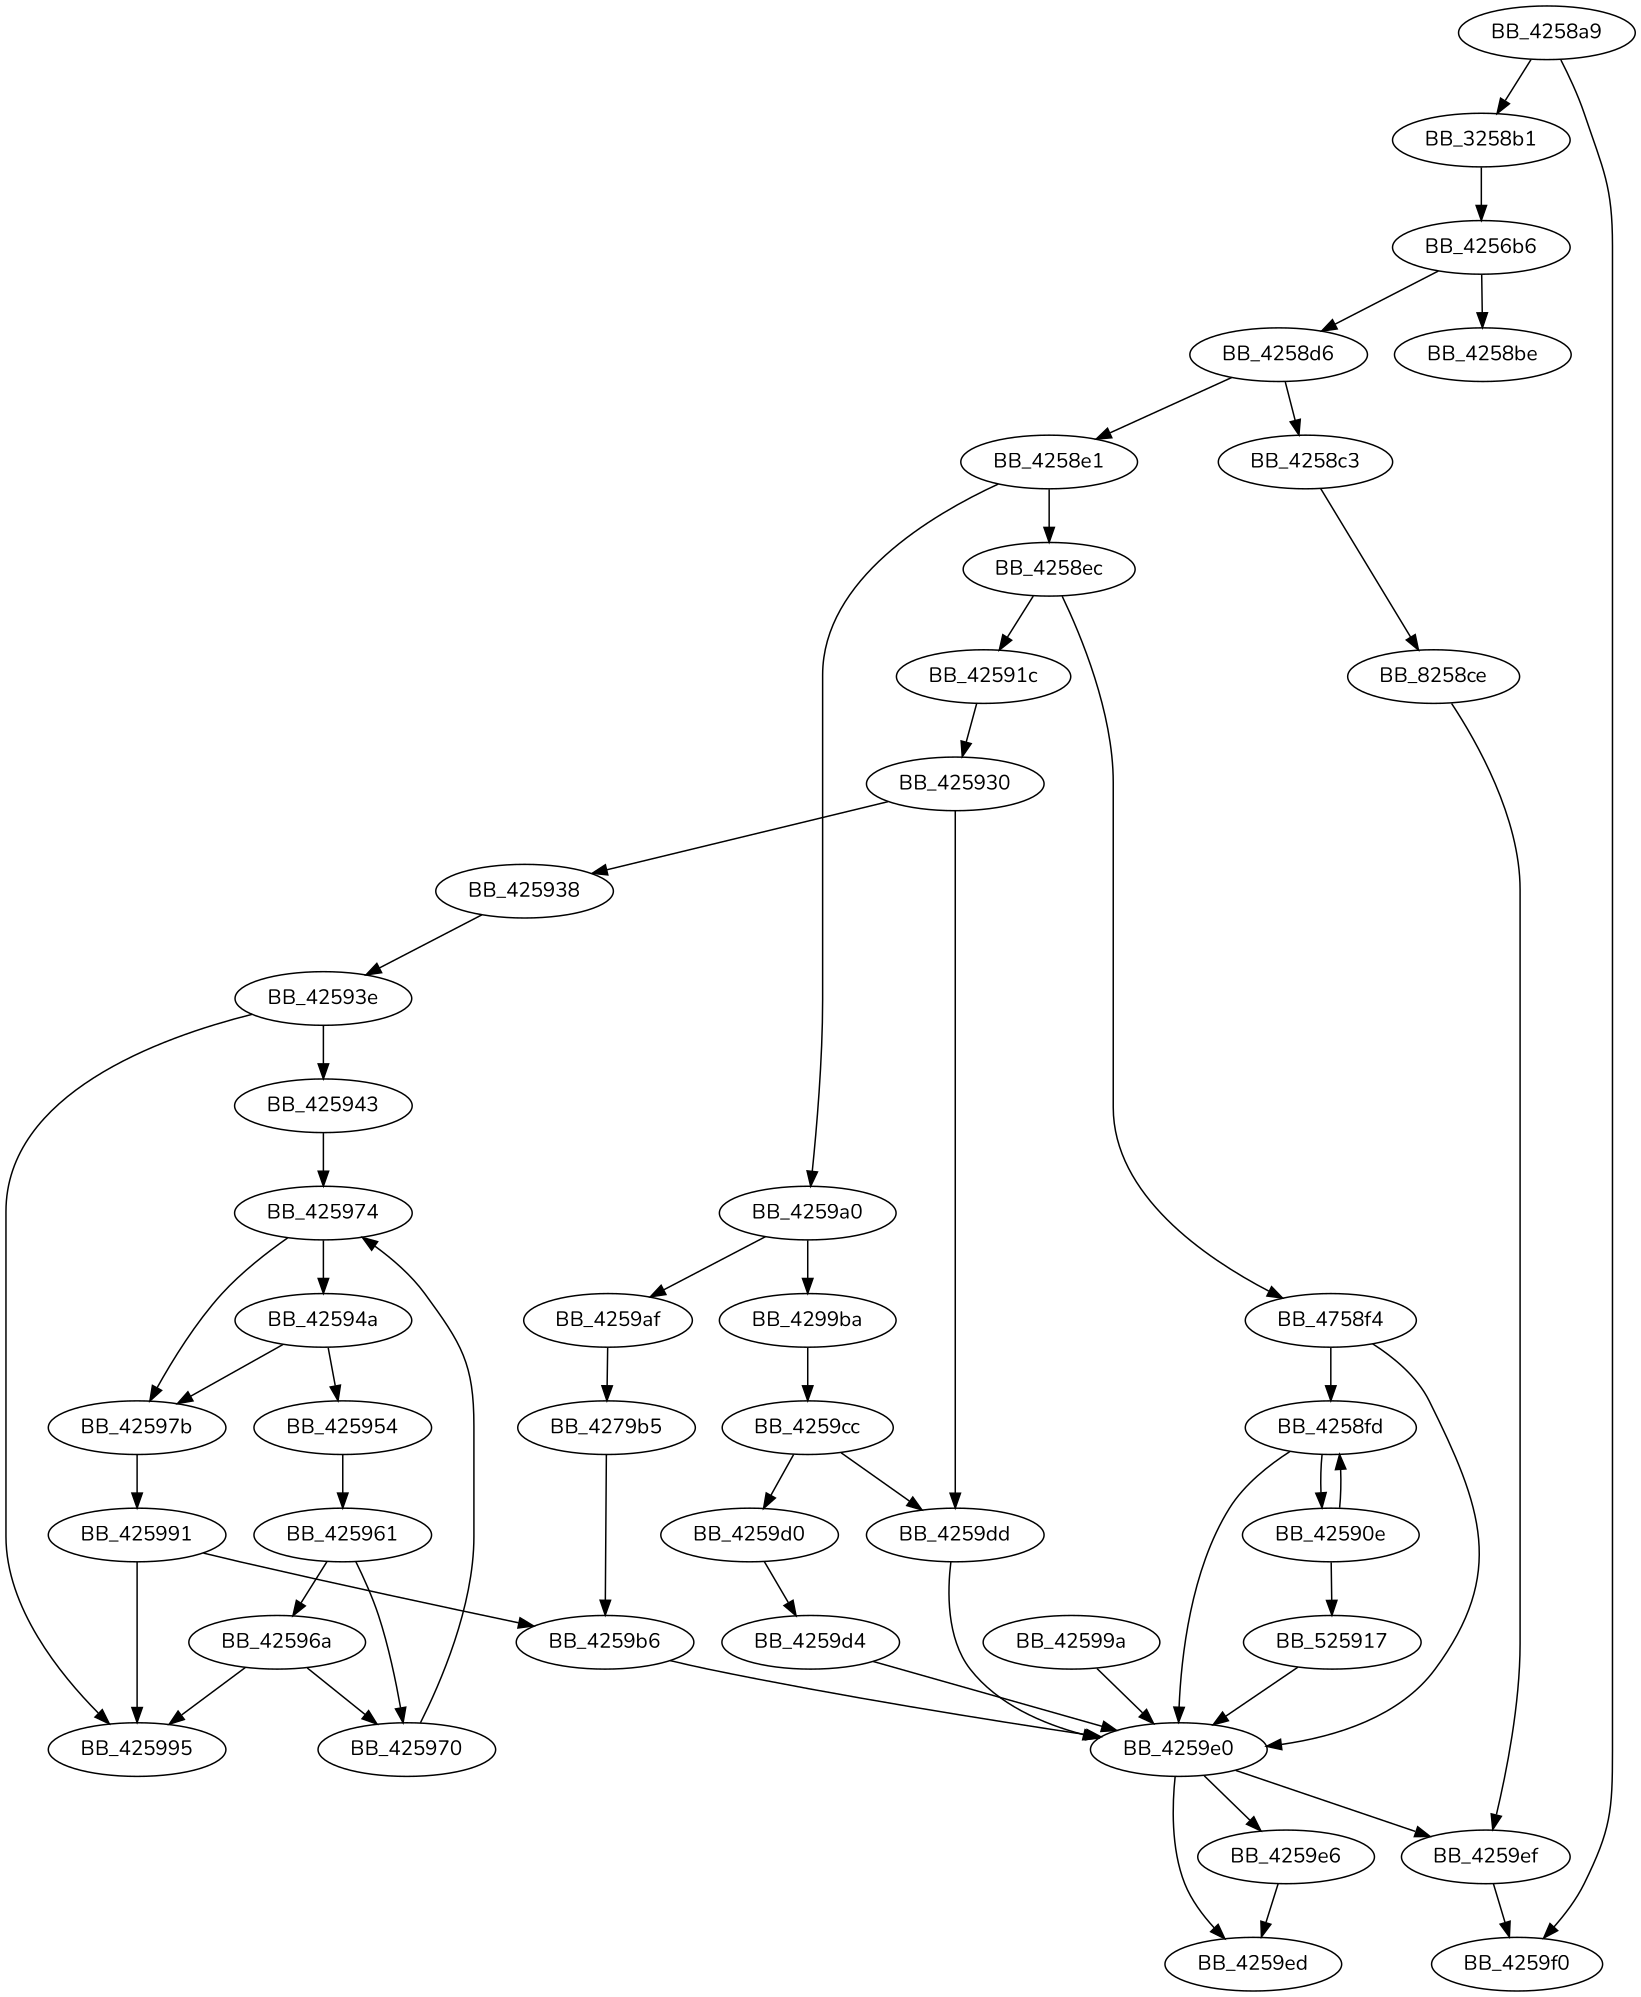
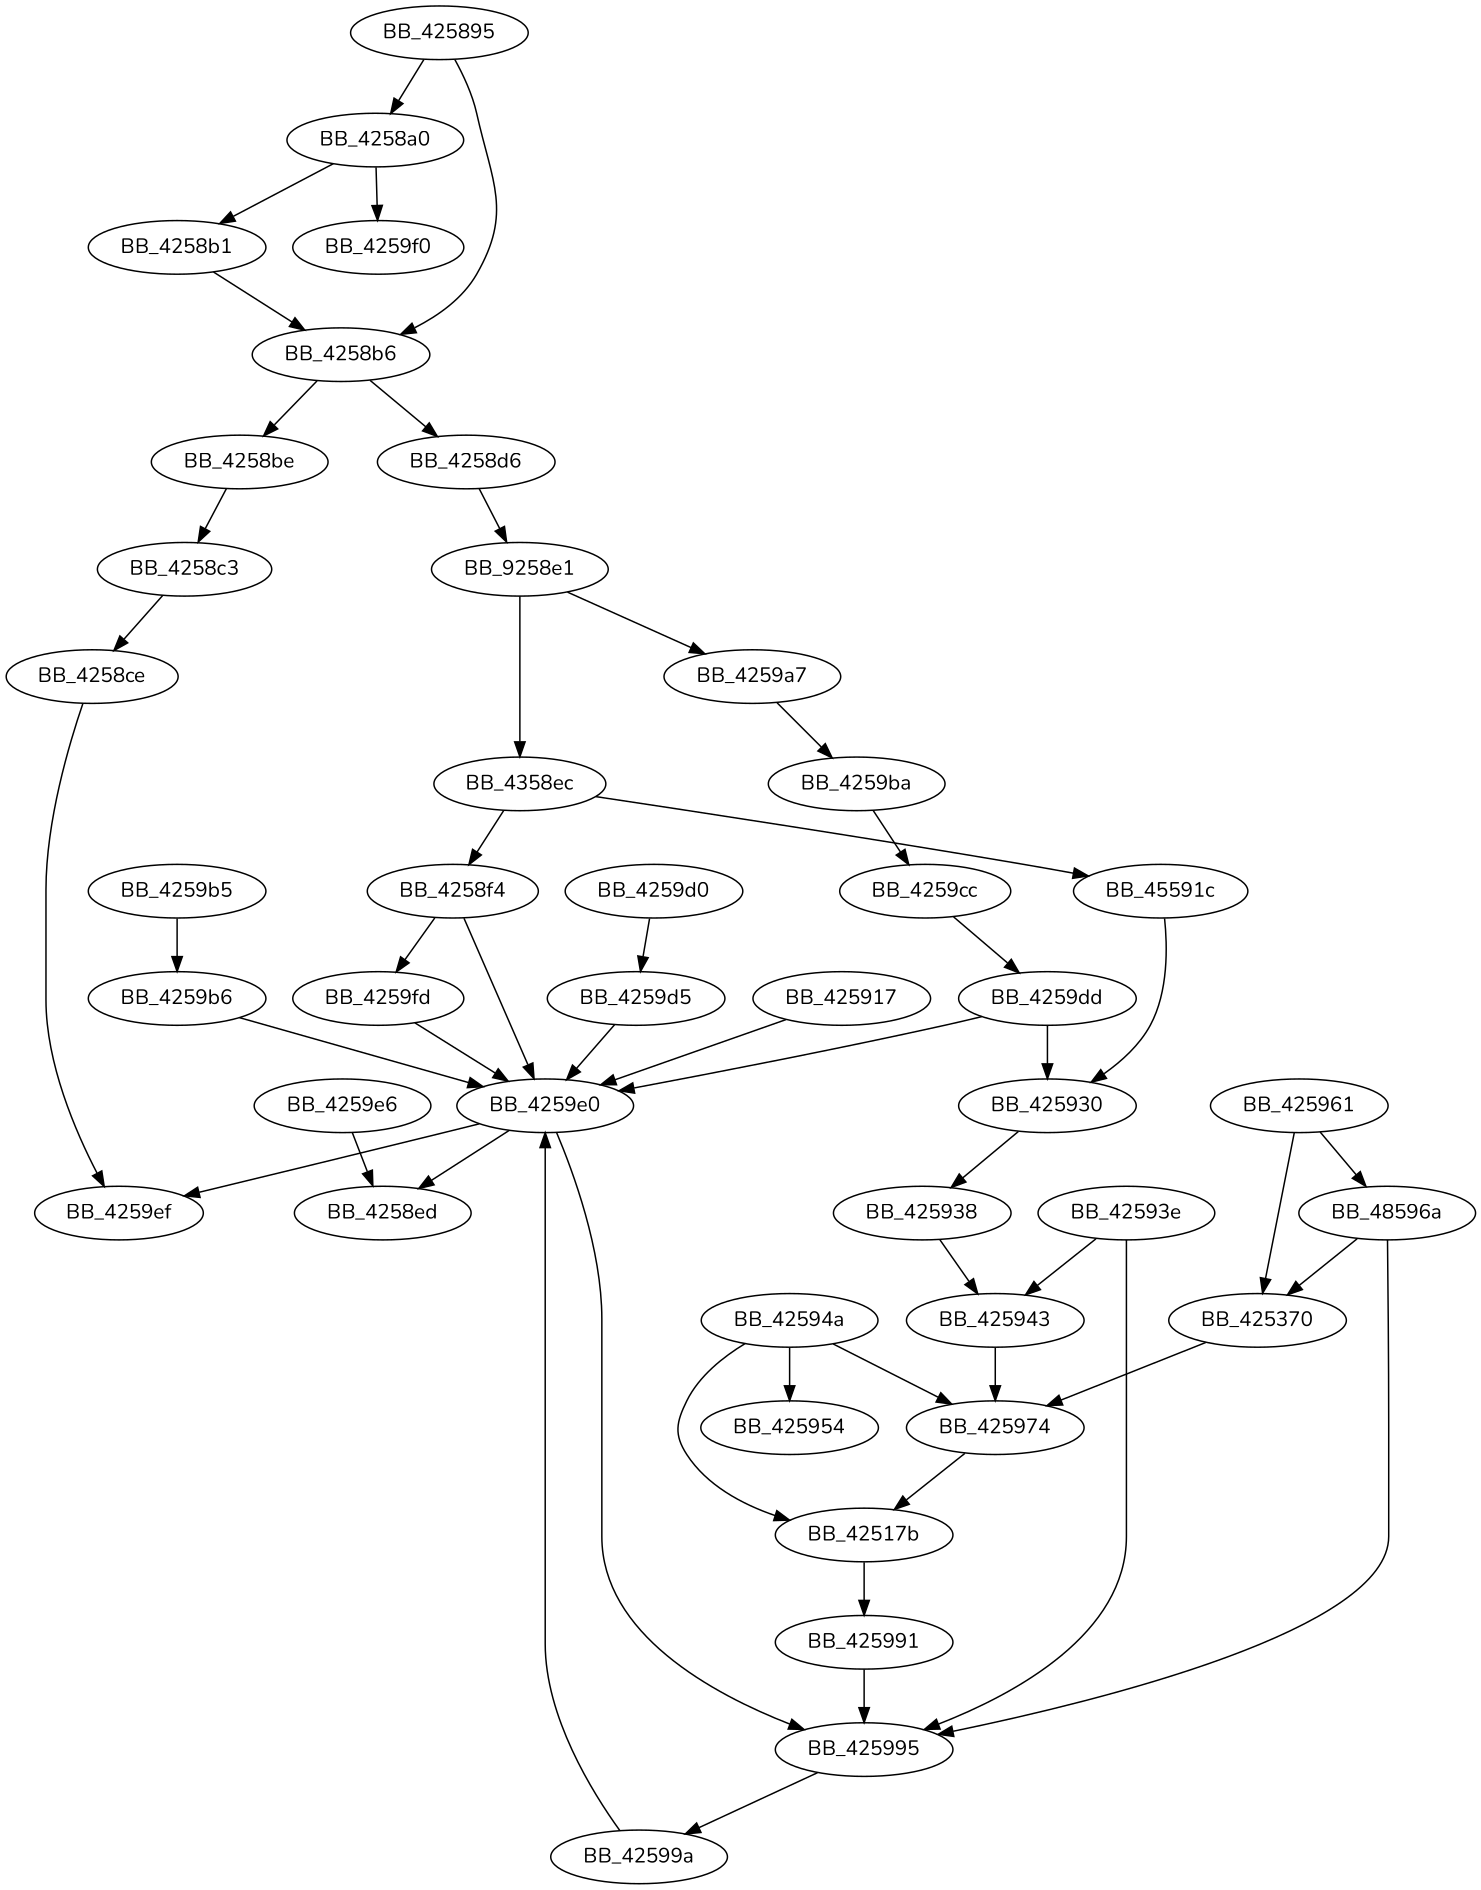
none -> (439, 33)
(1547, 33) -> (375, 140)
(1481, 140) -> (177, 247)
(1481, 247) -> (341, 355)
(1290, 401) -> (216, 509)
(1049, 462) -> (520, 569)
(1049, 569) -> (520, 784)
(984, 677) -> (1161, 891)
(1434, 677) -> (92, 677)
(431, 941) -> (954, 1261)
(955, 1152) -> (1047, 1045)
(808, 1213) -> (752, 677)
(323, 1259) -> (886, 1371)
(608, 1320) -> none
(808, 1320) -> (857, 784)
(1331, 1320) -> (453, 891)
(137, 1428) -> (864, 1535)
(607, 1428) -> (177, 891)
(1331, 1428) -> (378, 998)
(343, 1474) -> none
(782, 1475) -> none
(1331, 1535) -> none
(353, 1587) -> none
(277, 1642) -> (1387, 1213)
(811, 1642) -> (636, 998)
(1332, 1642) -> (842, 998)
(407, 1750) -> (1258, 1320)
(1227, 1798) -> (602, 1472)
none -> (758, 1800)
(1499, 1903) -> none
(1253, 1964) -> (383, 1213)
